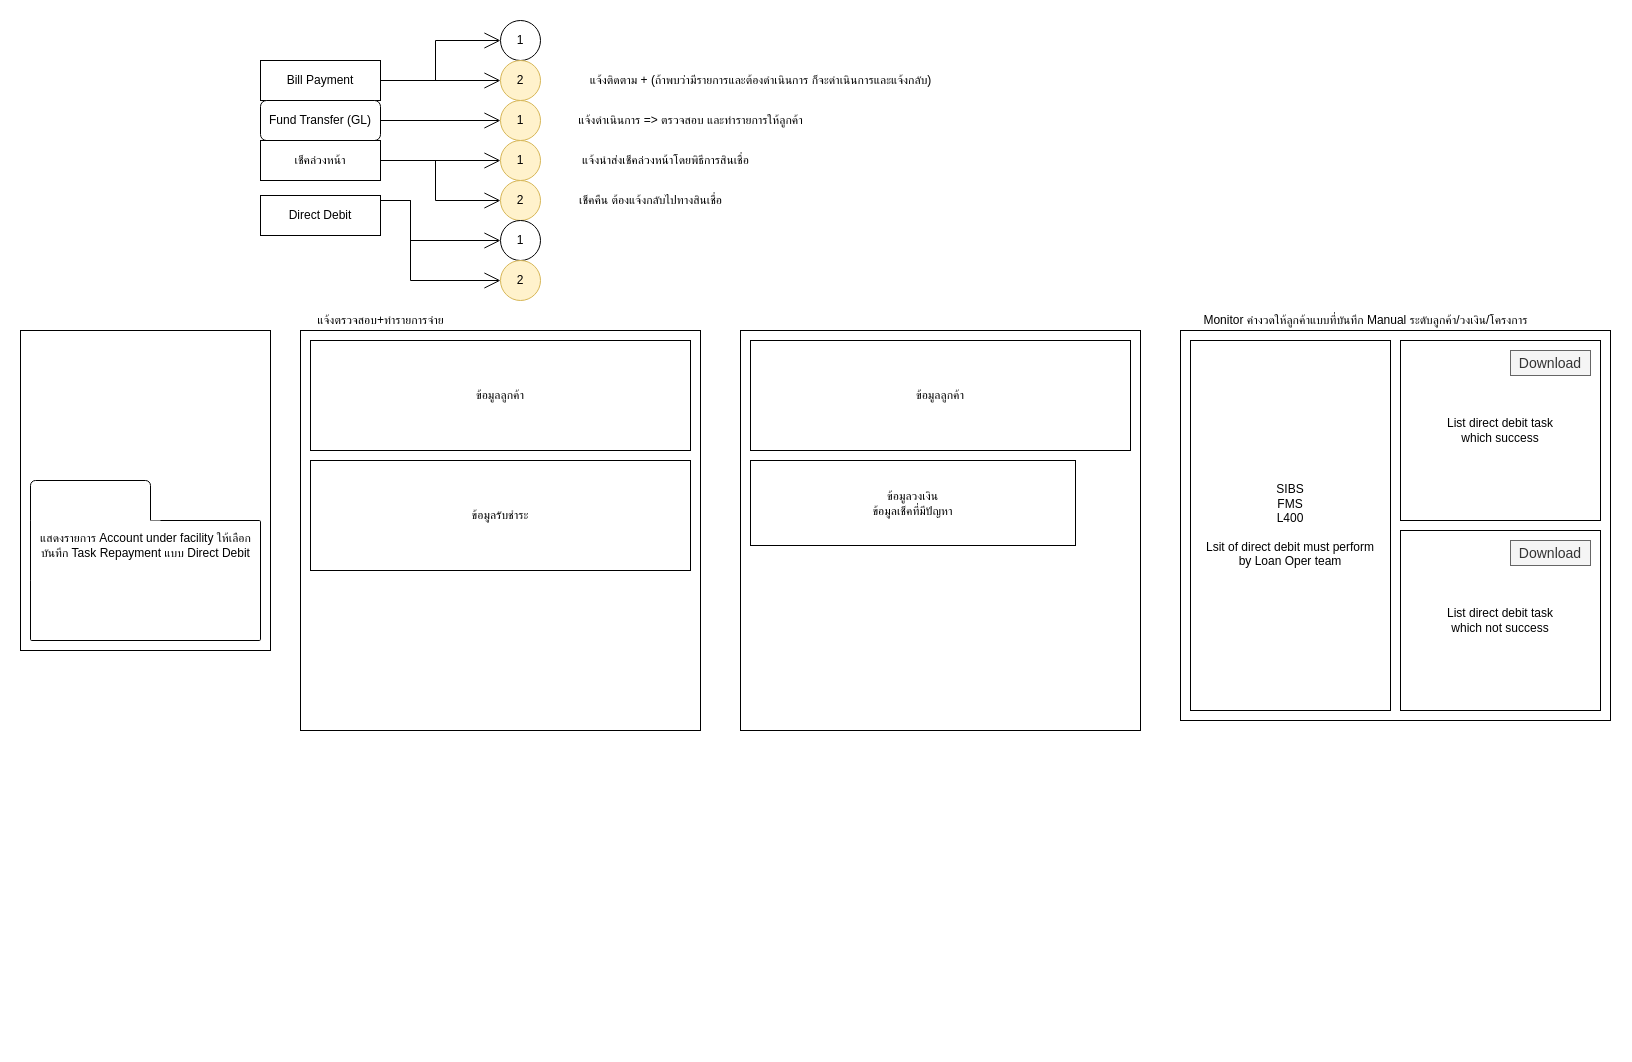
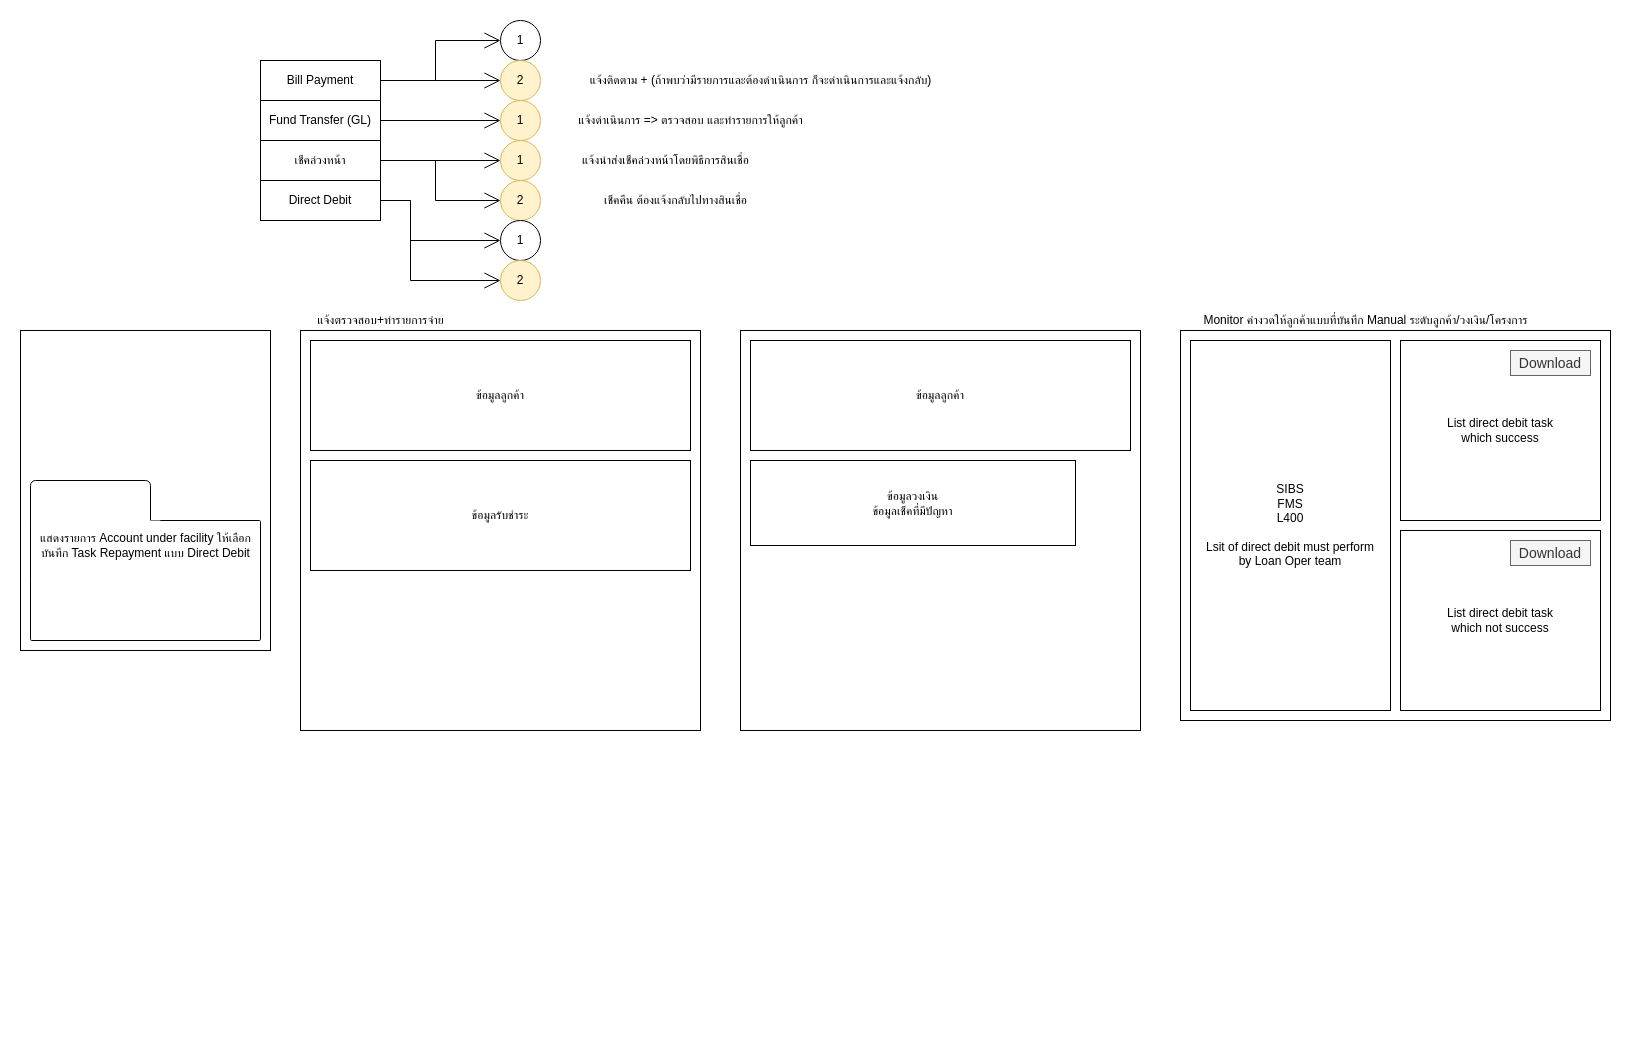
(321, 121) -> (321, 121)
(651, 201) -> (676, 201)
(321, 216) -> (321, 201)
